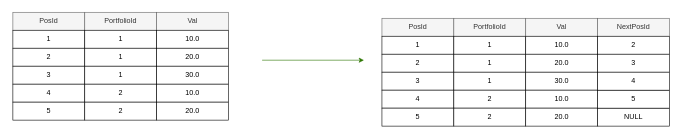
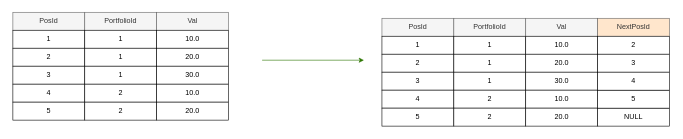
(634, 27) -> (634, 27)
